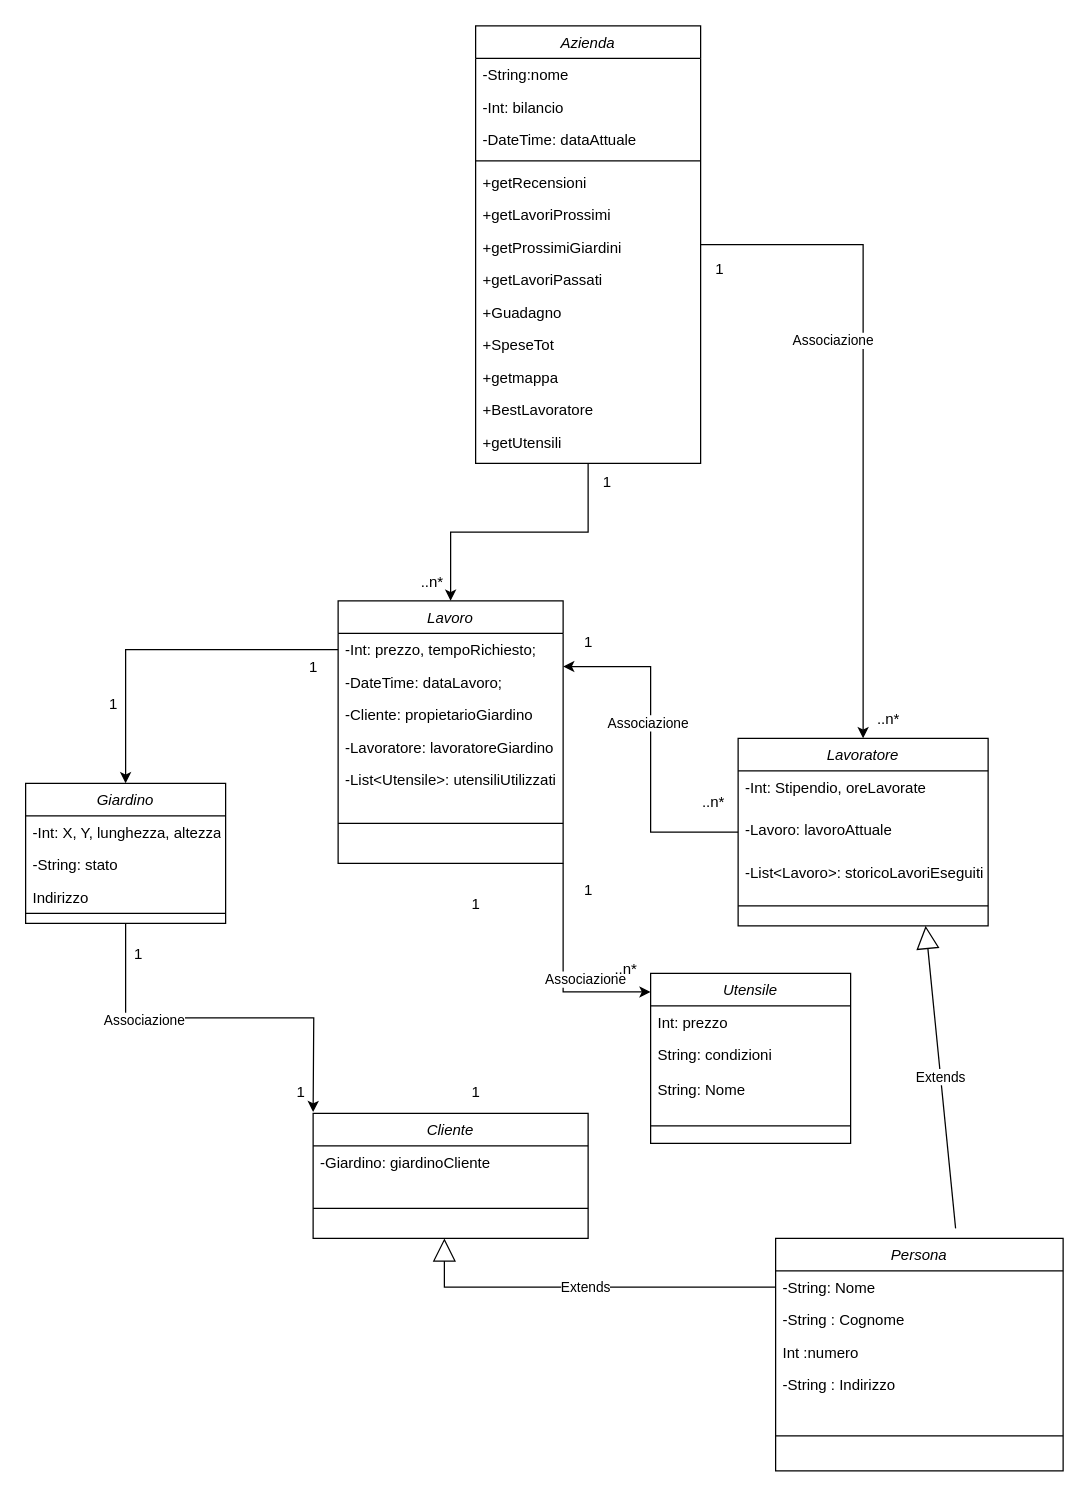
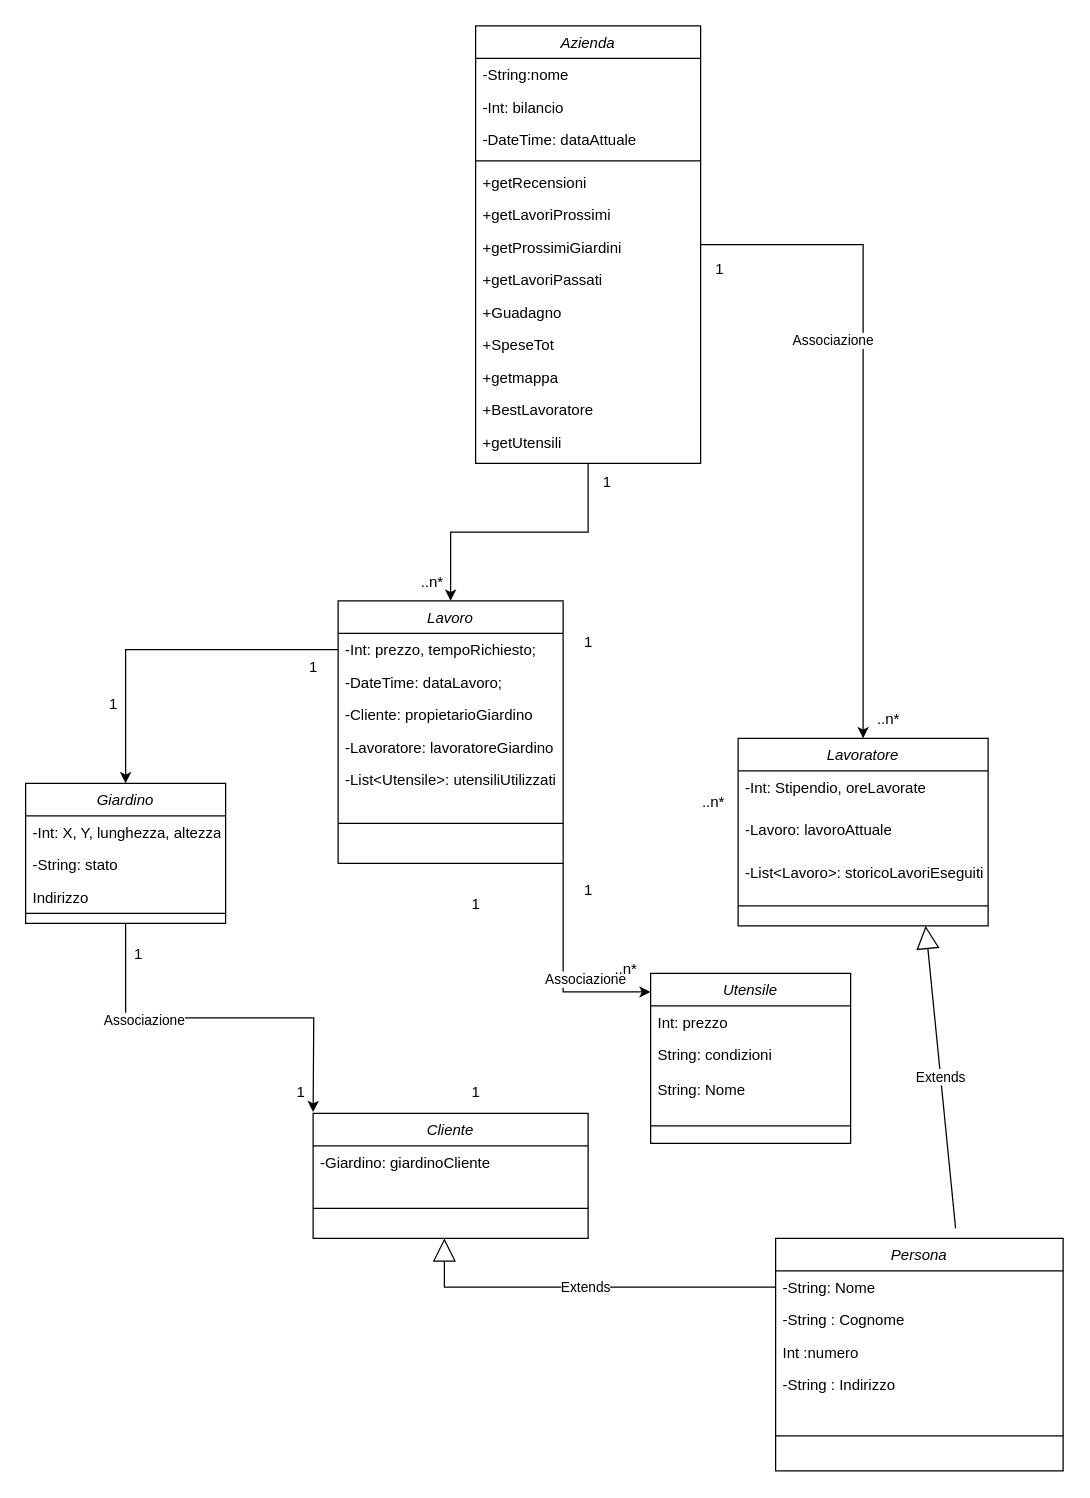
(651, 753) -> none
